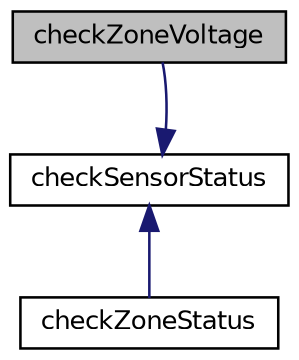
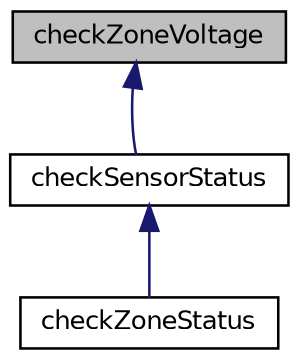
(166, 96) -> (132, 122)
